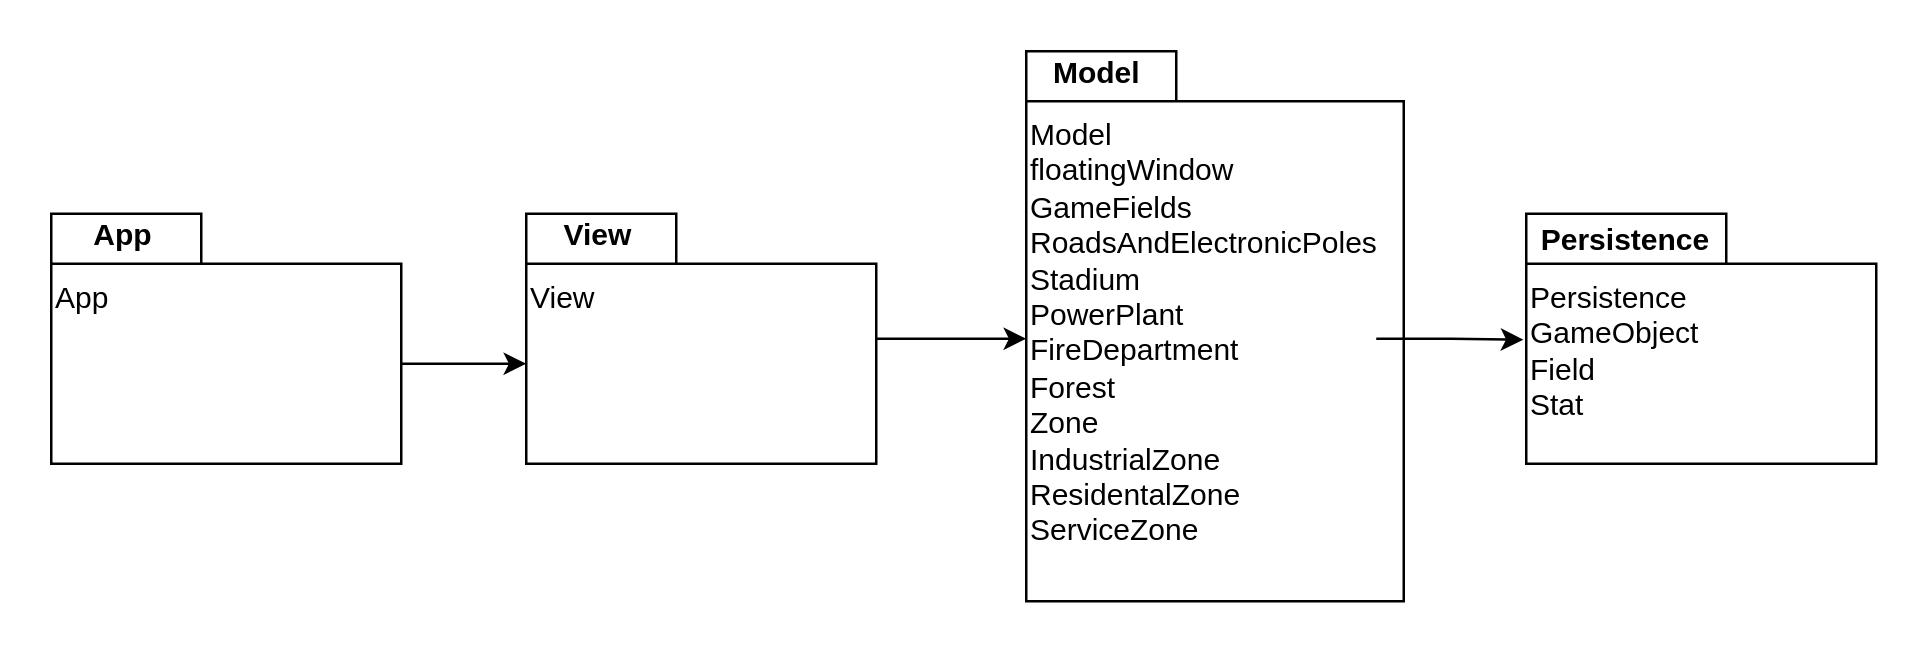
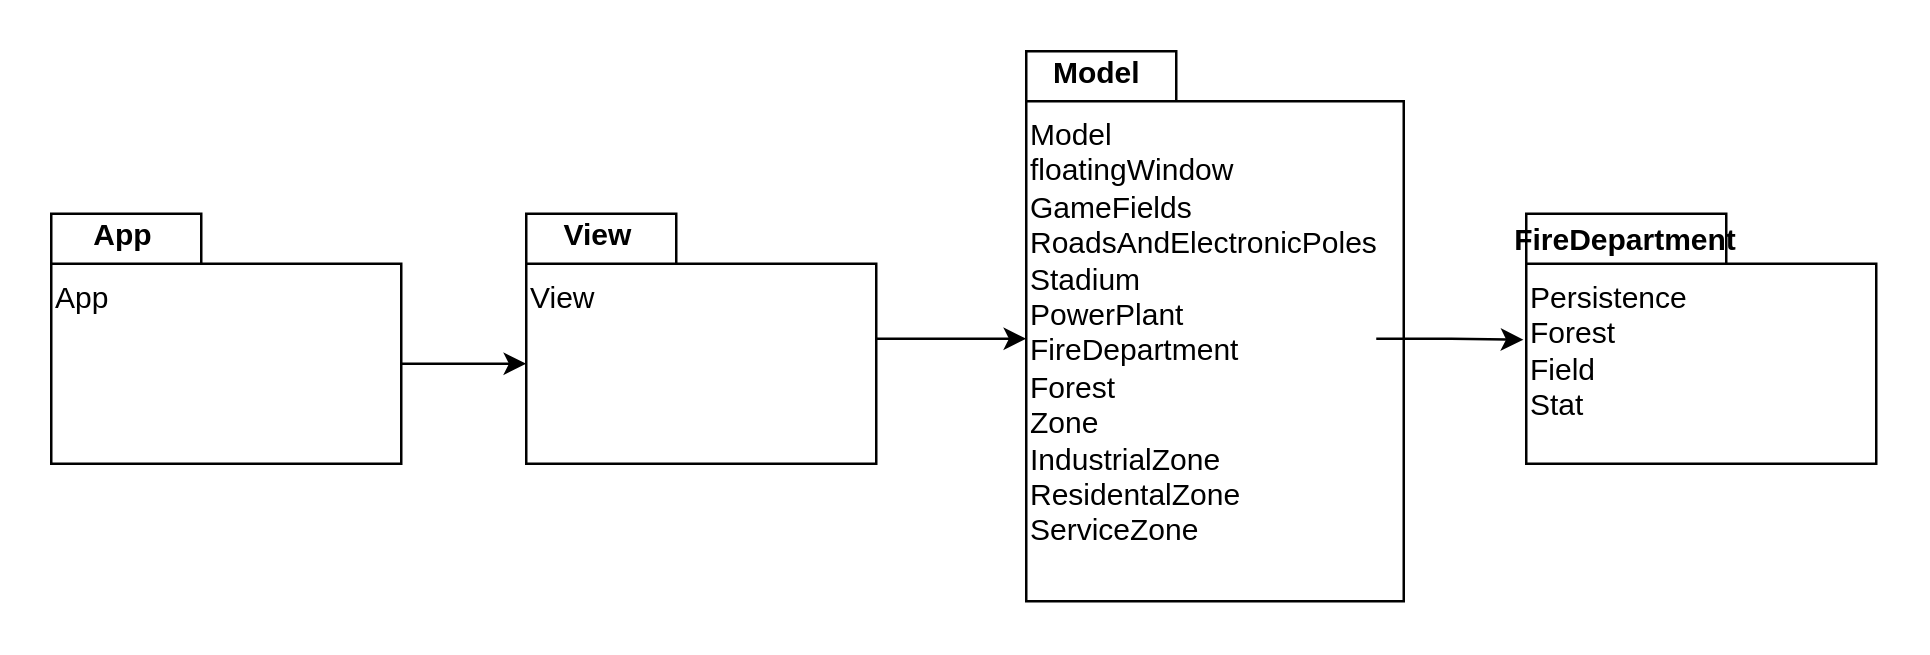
(1626, 241) -> (1626, 241)
(1620, 353) -> (1620, 353)
